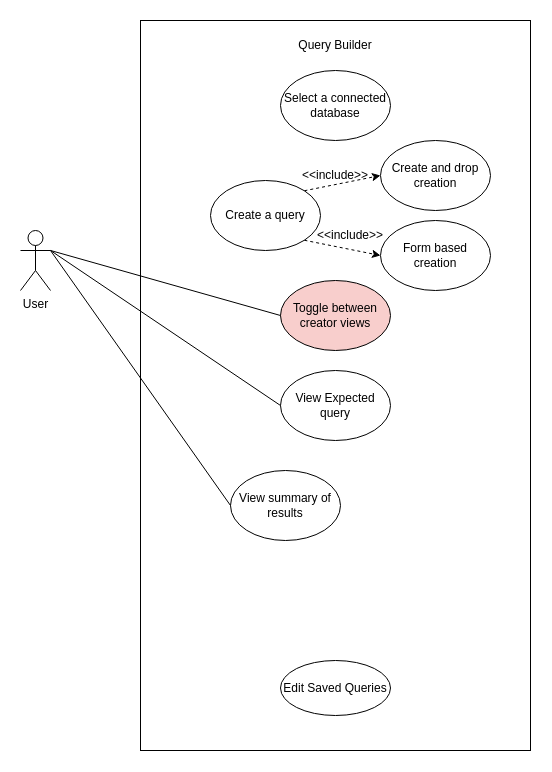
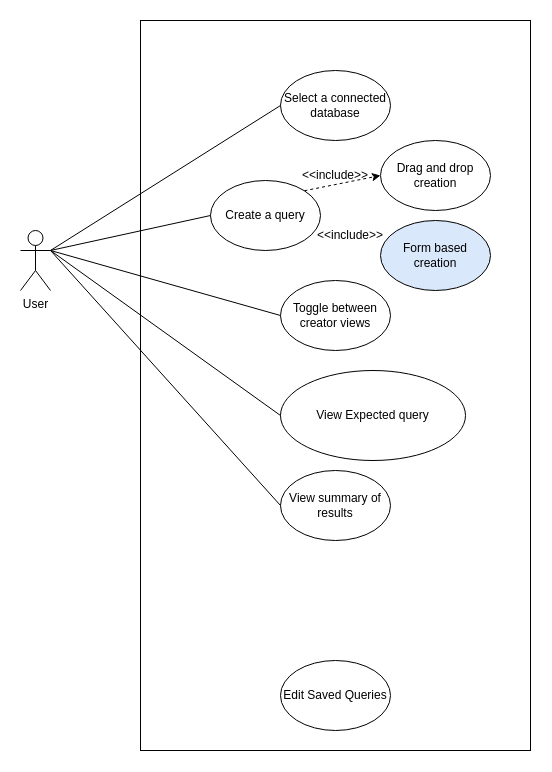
(336, 46) -> none
(436, 176) -> (436, 176)
none -> (167, 177)
none -> (133, 232)
(339, 247) -> none
(436, 256) -> (436, 256)
(336, 316) -> (336, 316)
(336, 406) -> (373, 416)
(286, 506) -> (336, 506)
(336, 688) -> (336, 696)
